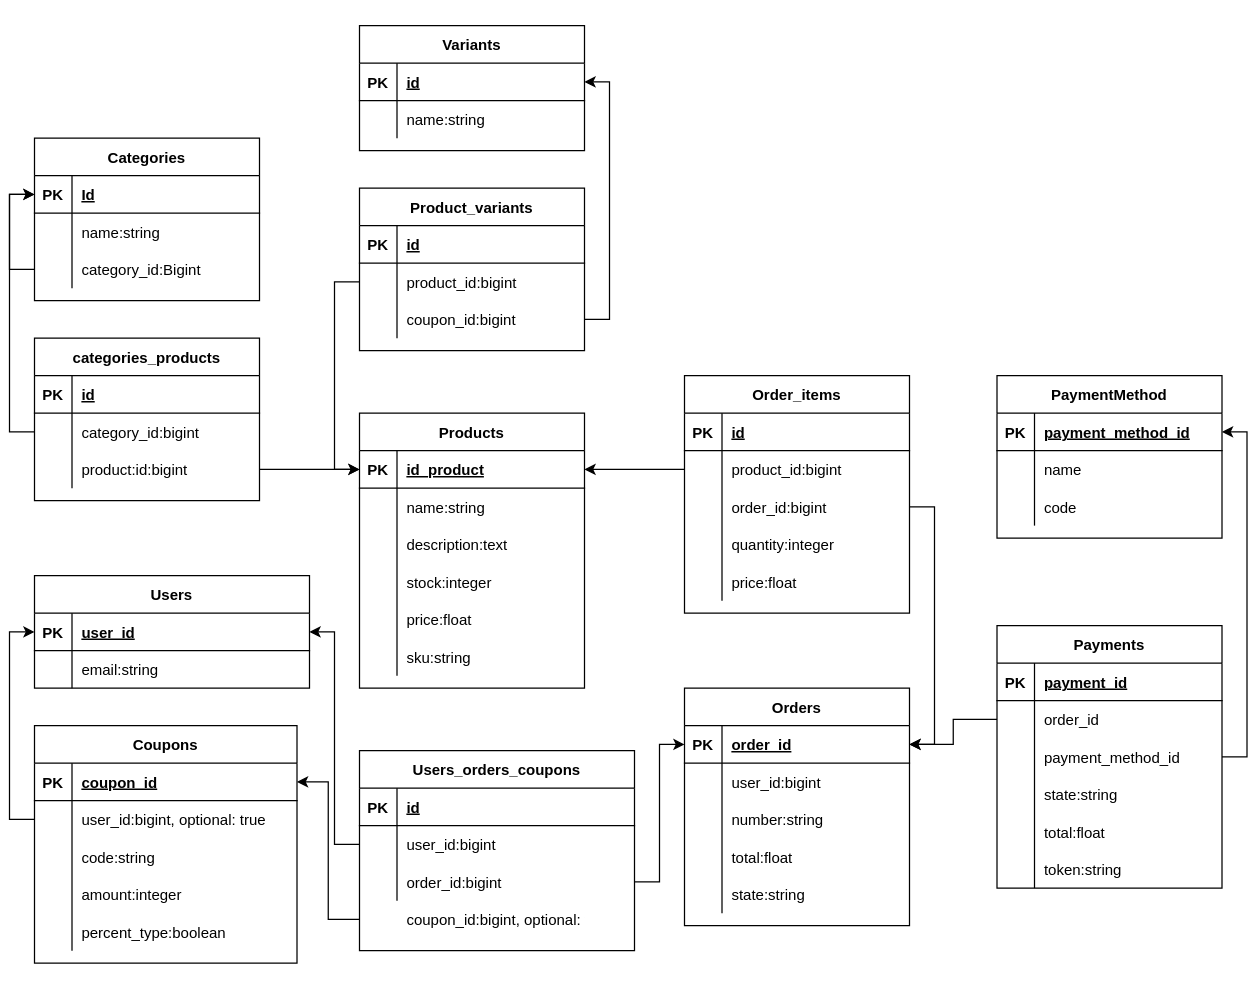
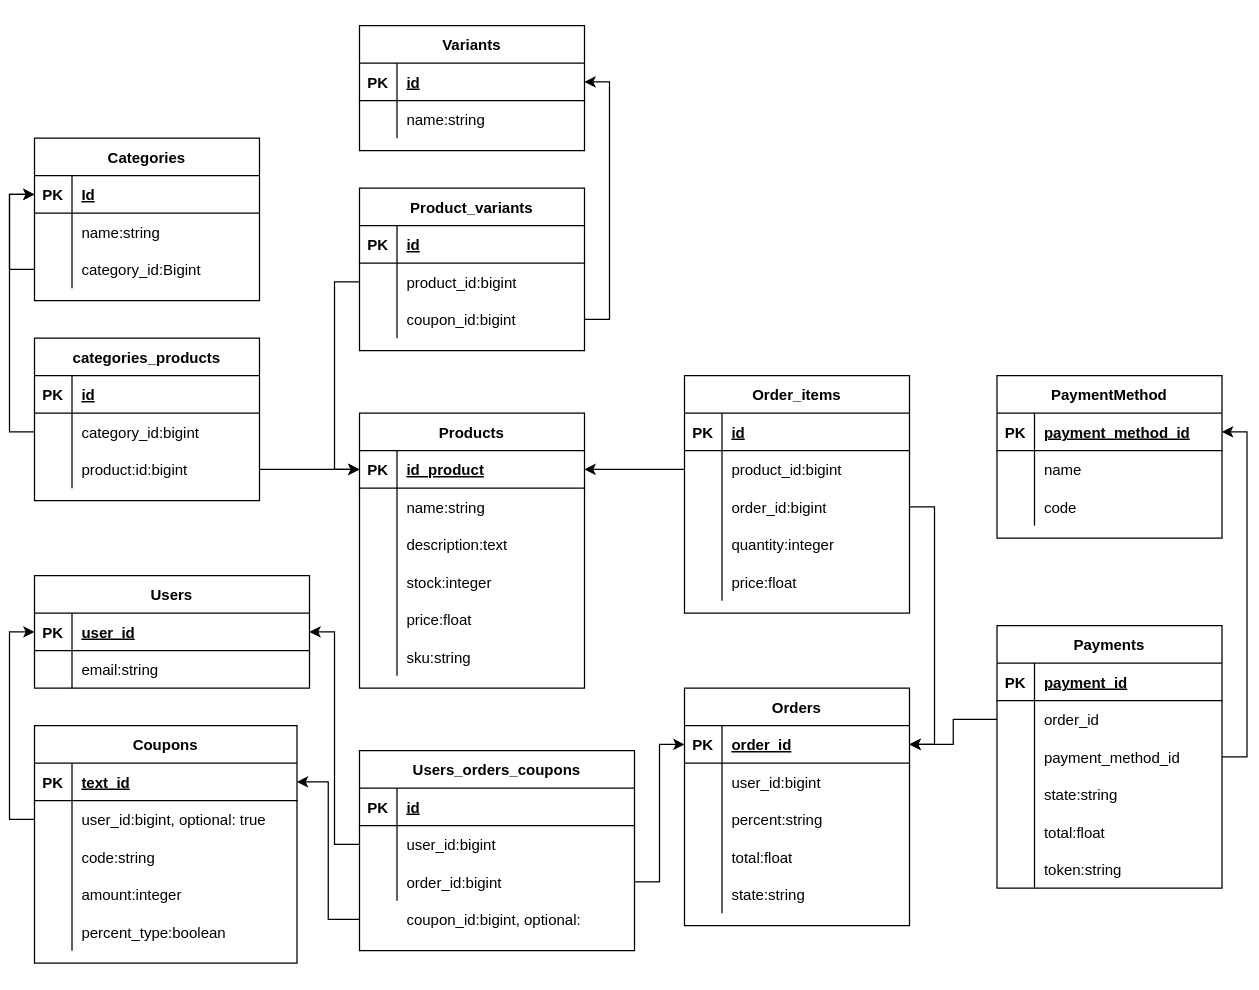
(117, 783) -> (109, 783)
(782, 820) -> (786, 820)
